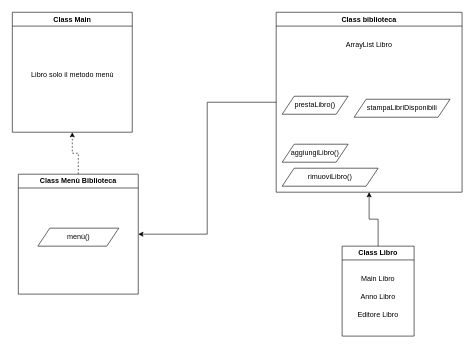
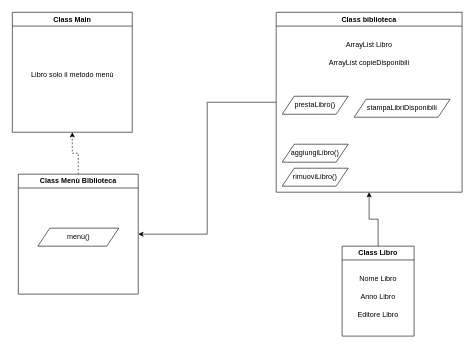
none -> (369, 63)
(330, 177) -> (315, 177)
(378, 279) -> (378, 279)
